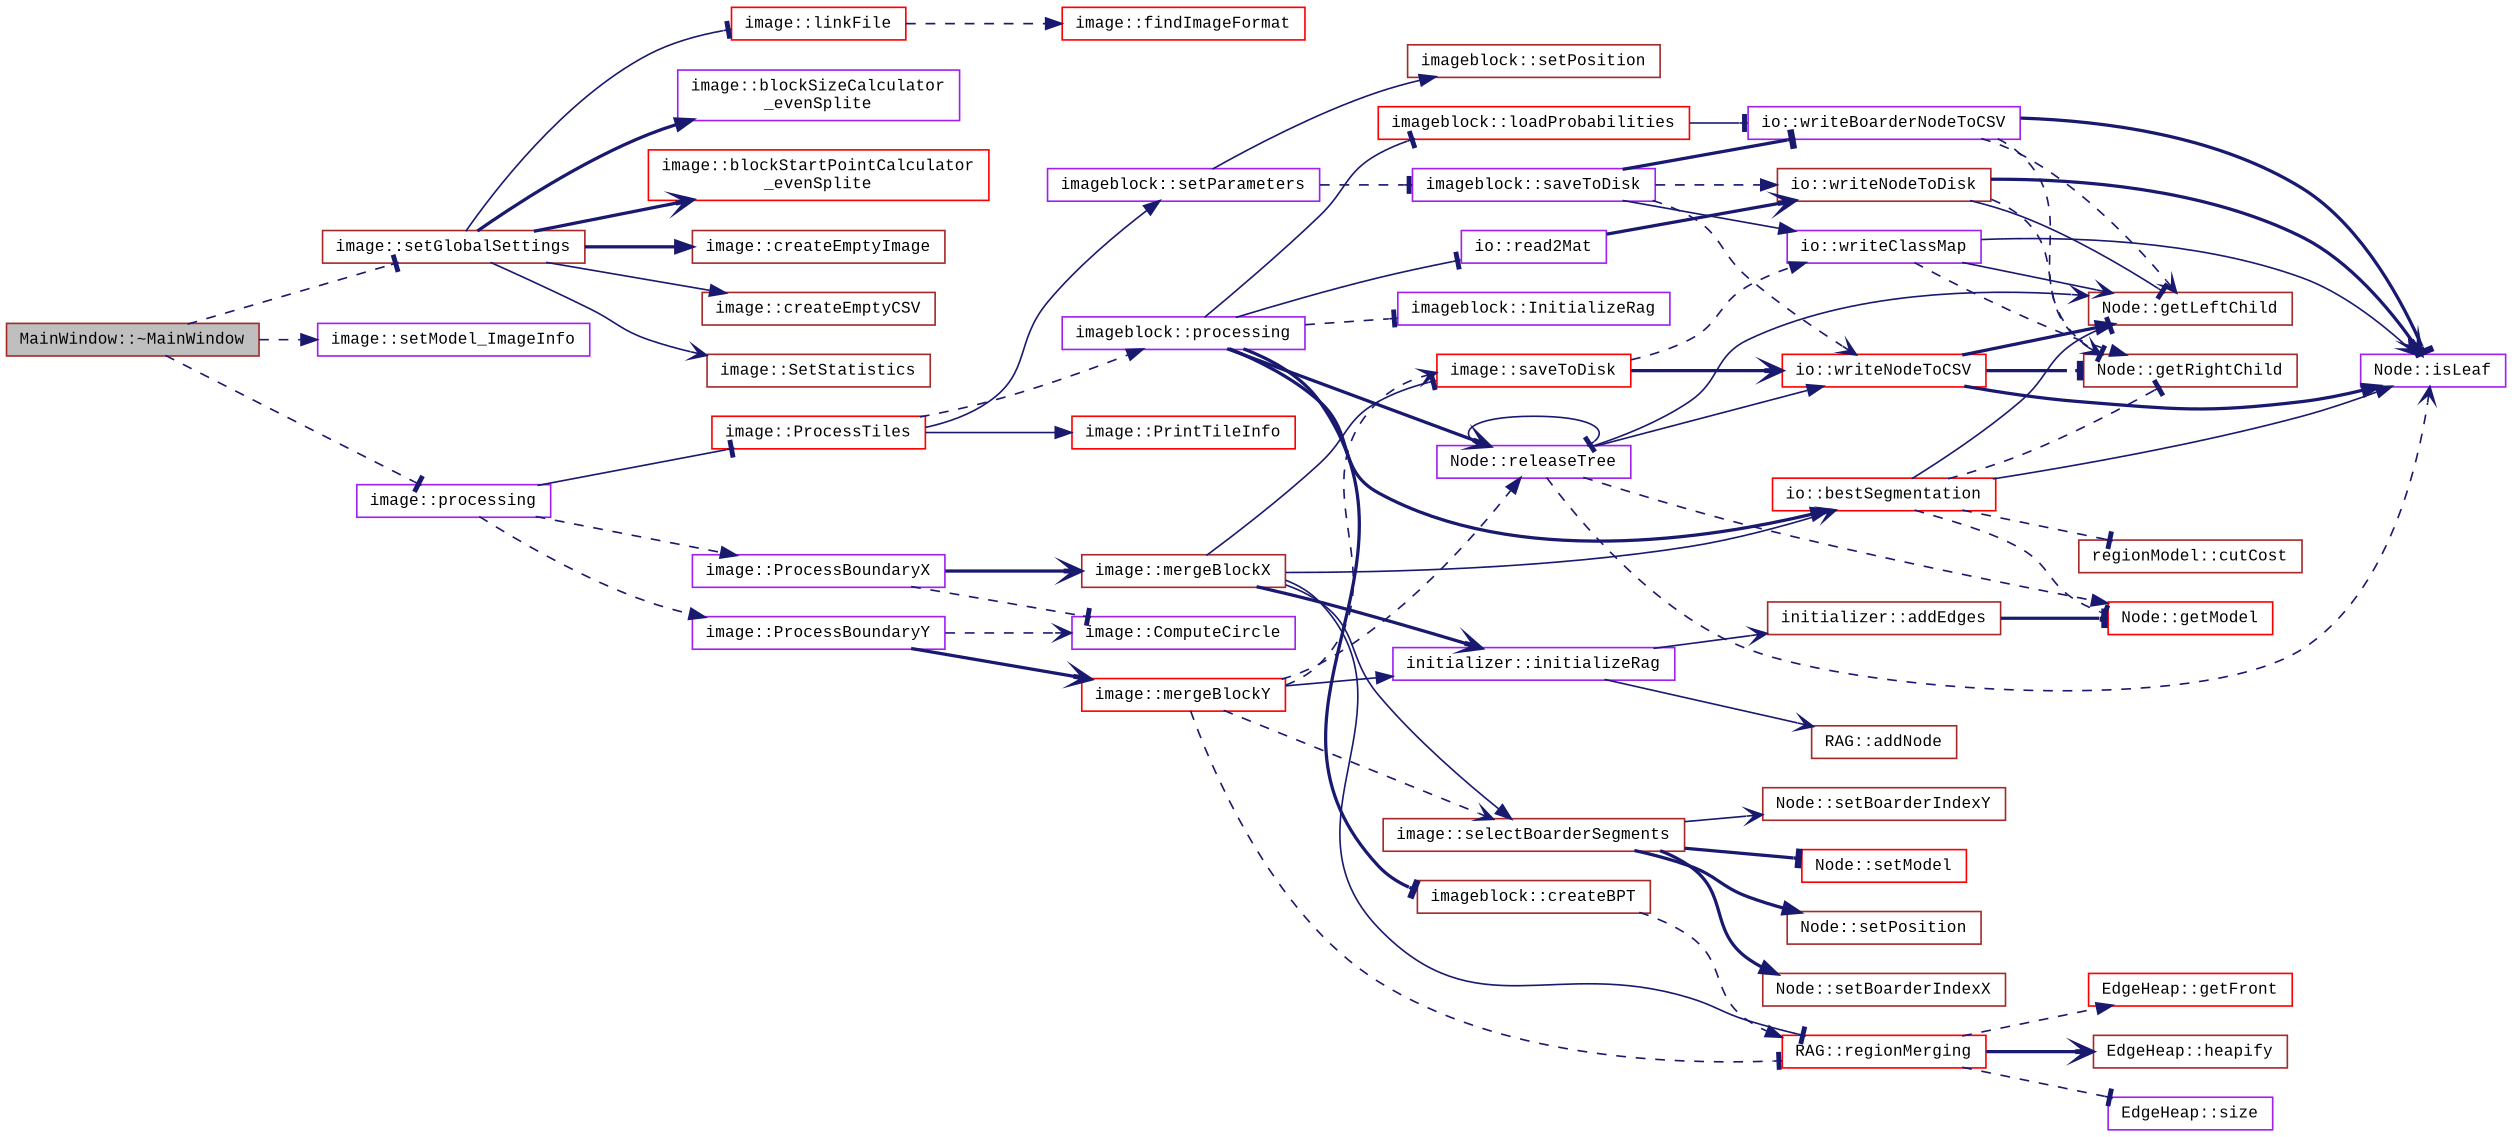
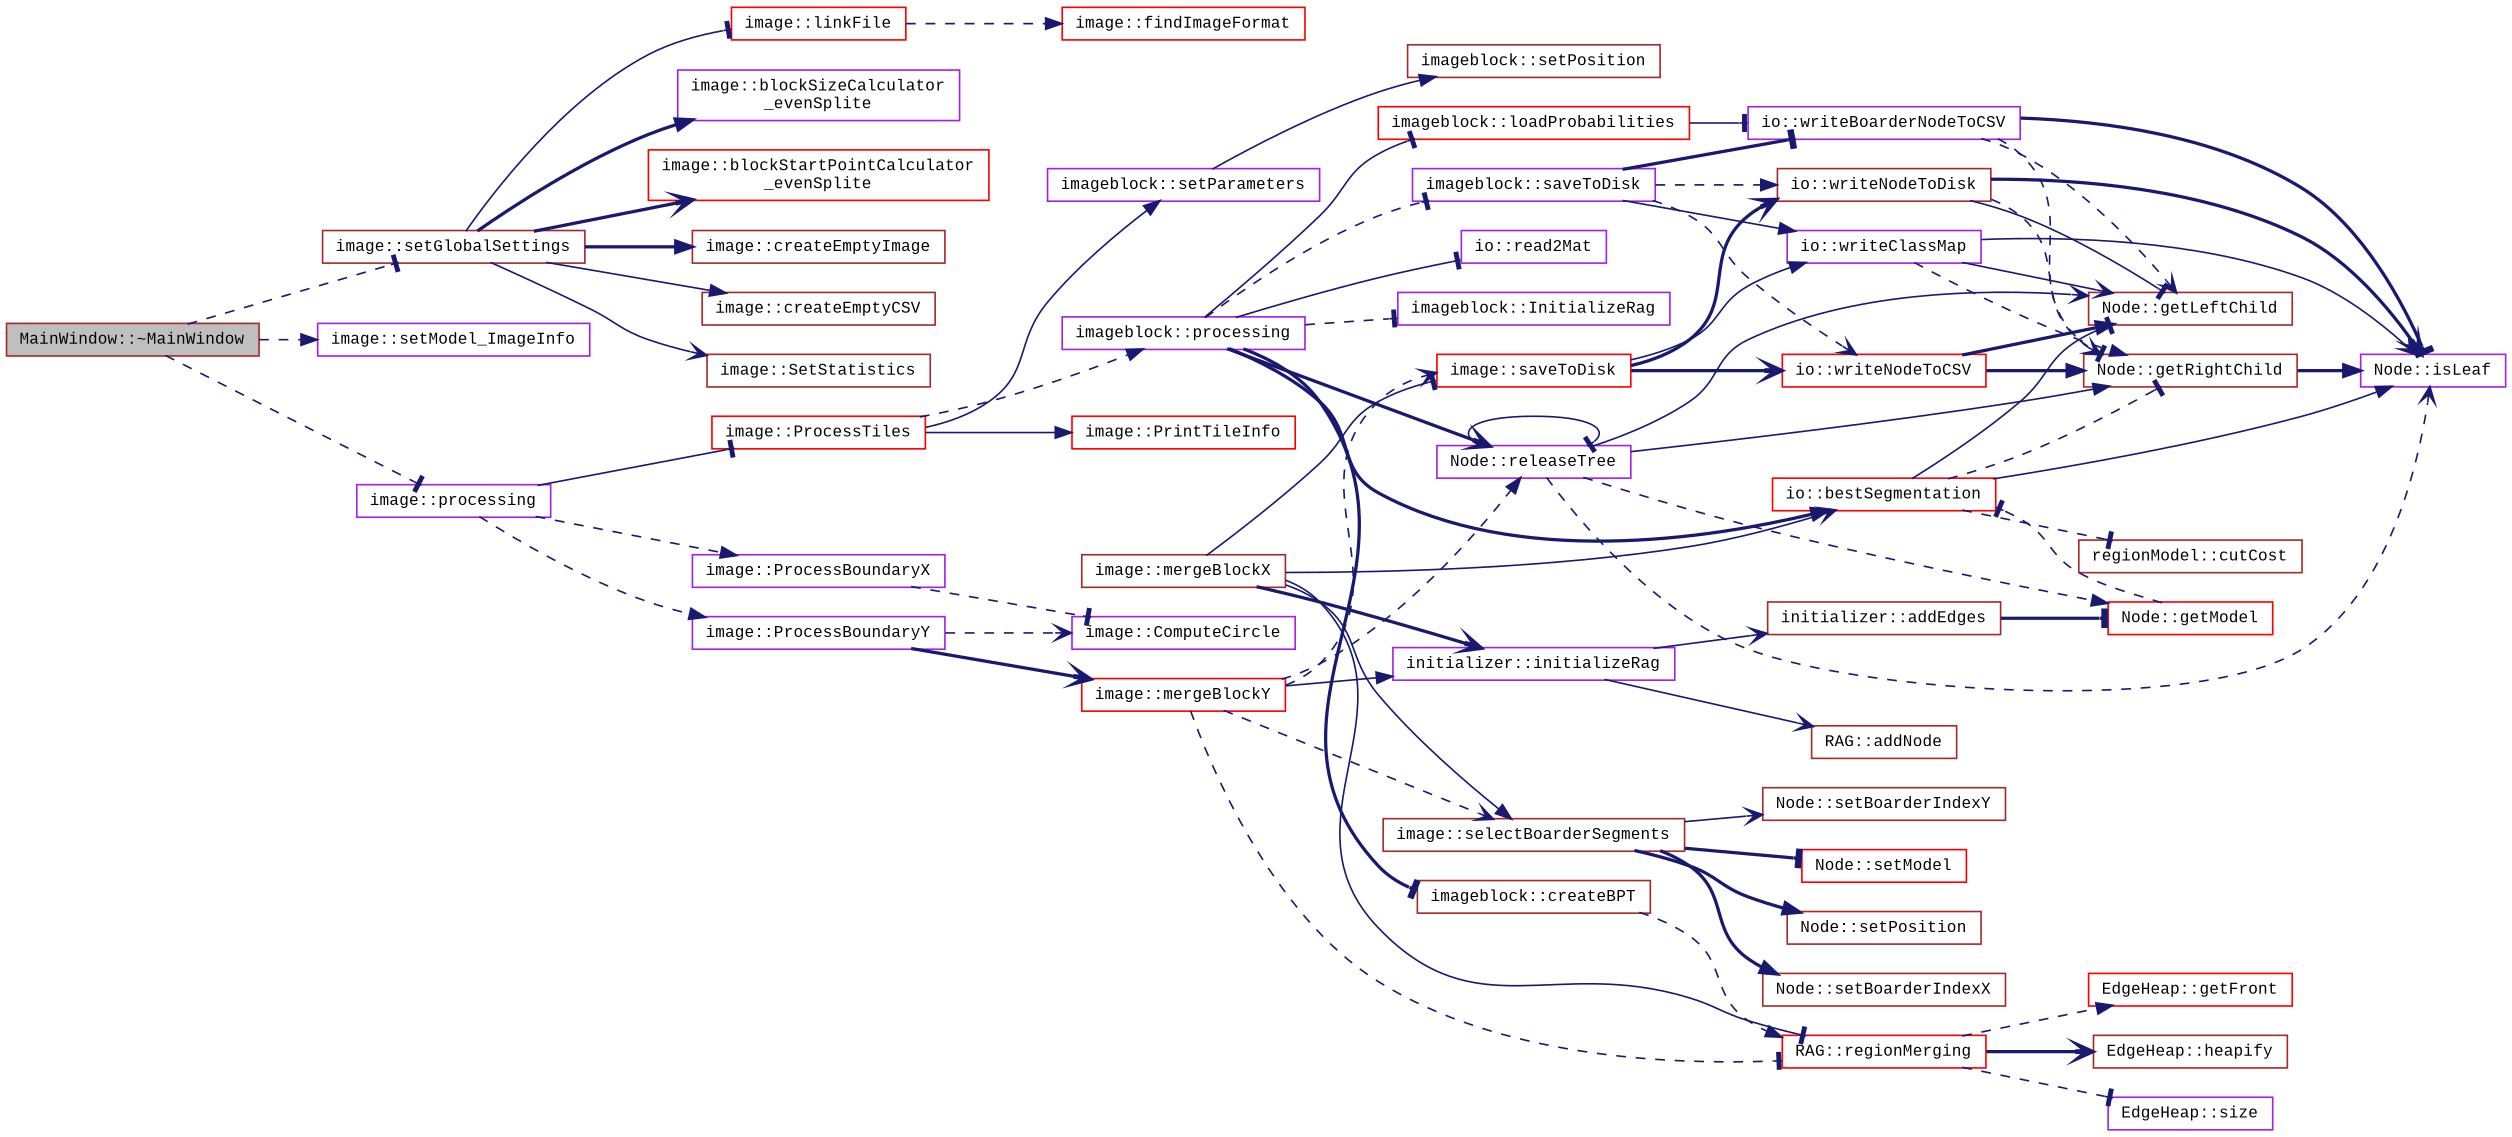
(1362, 185) -> (1308, 250)
(1676, 222) -> (1715, 301)
(1714, 319) -> (1723, 308)
(2027, 371) -> (2027, 371)
(2164, 408) -> (2321, 371)
(1701, 418) -> (1863, 424)
(2016, 546) -> (2075, 570)
(1005, 571) -> none
